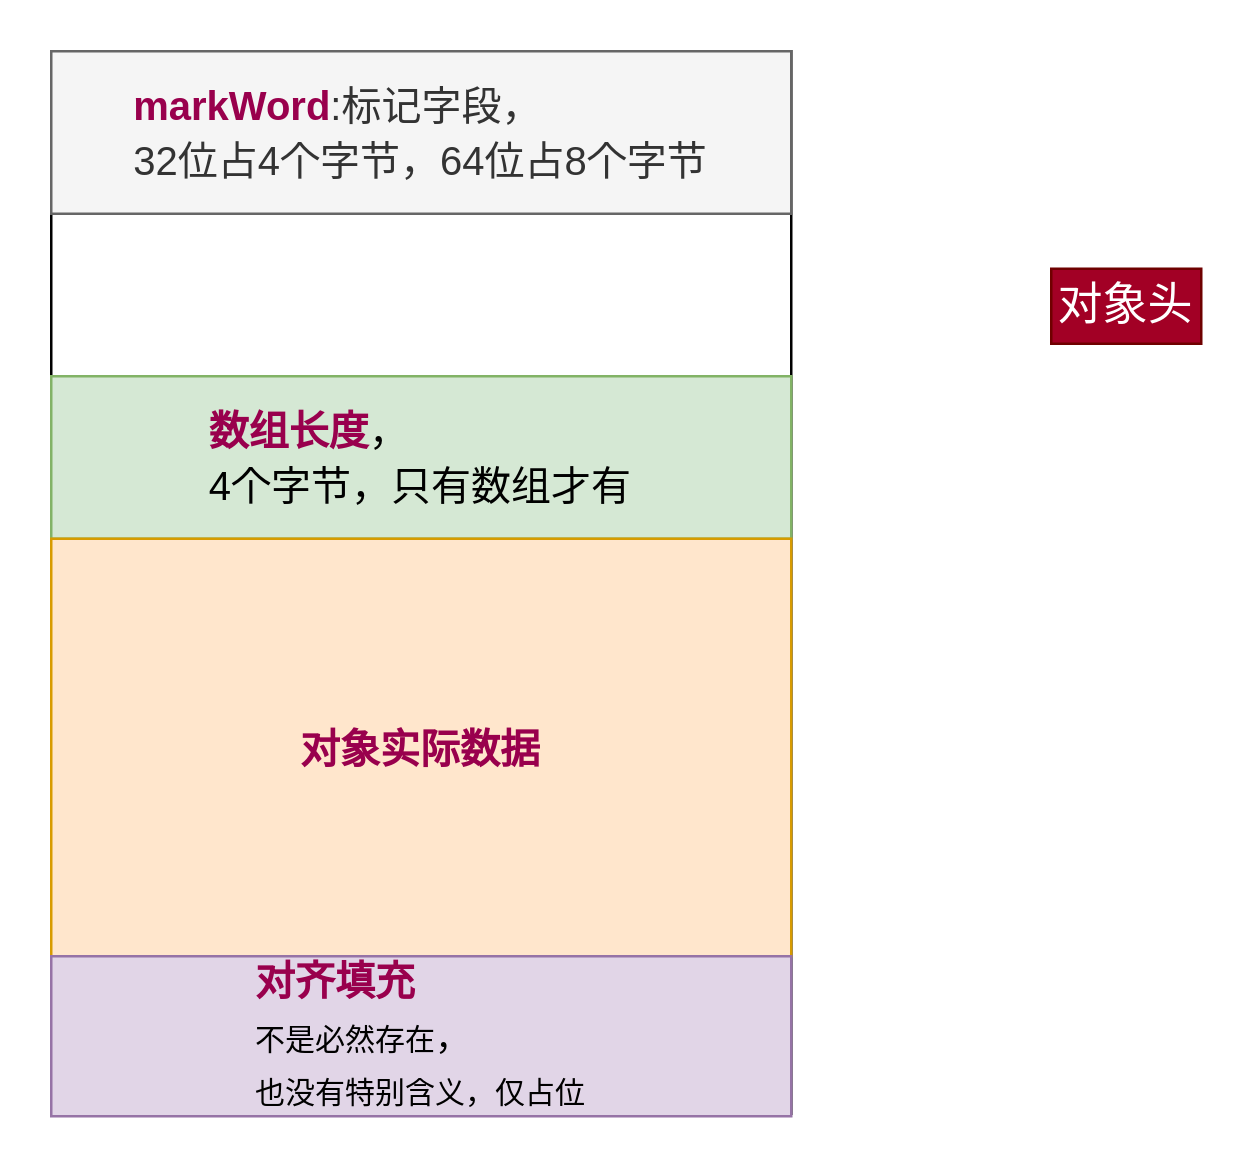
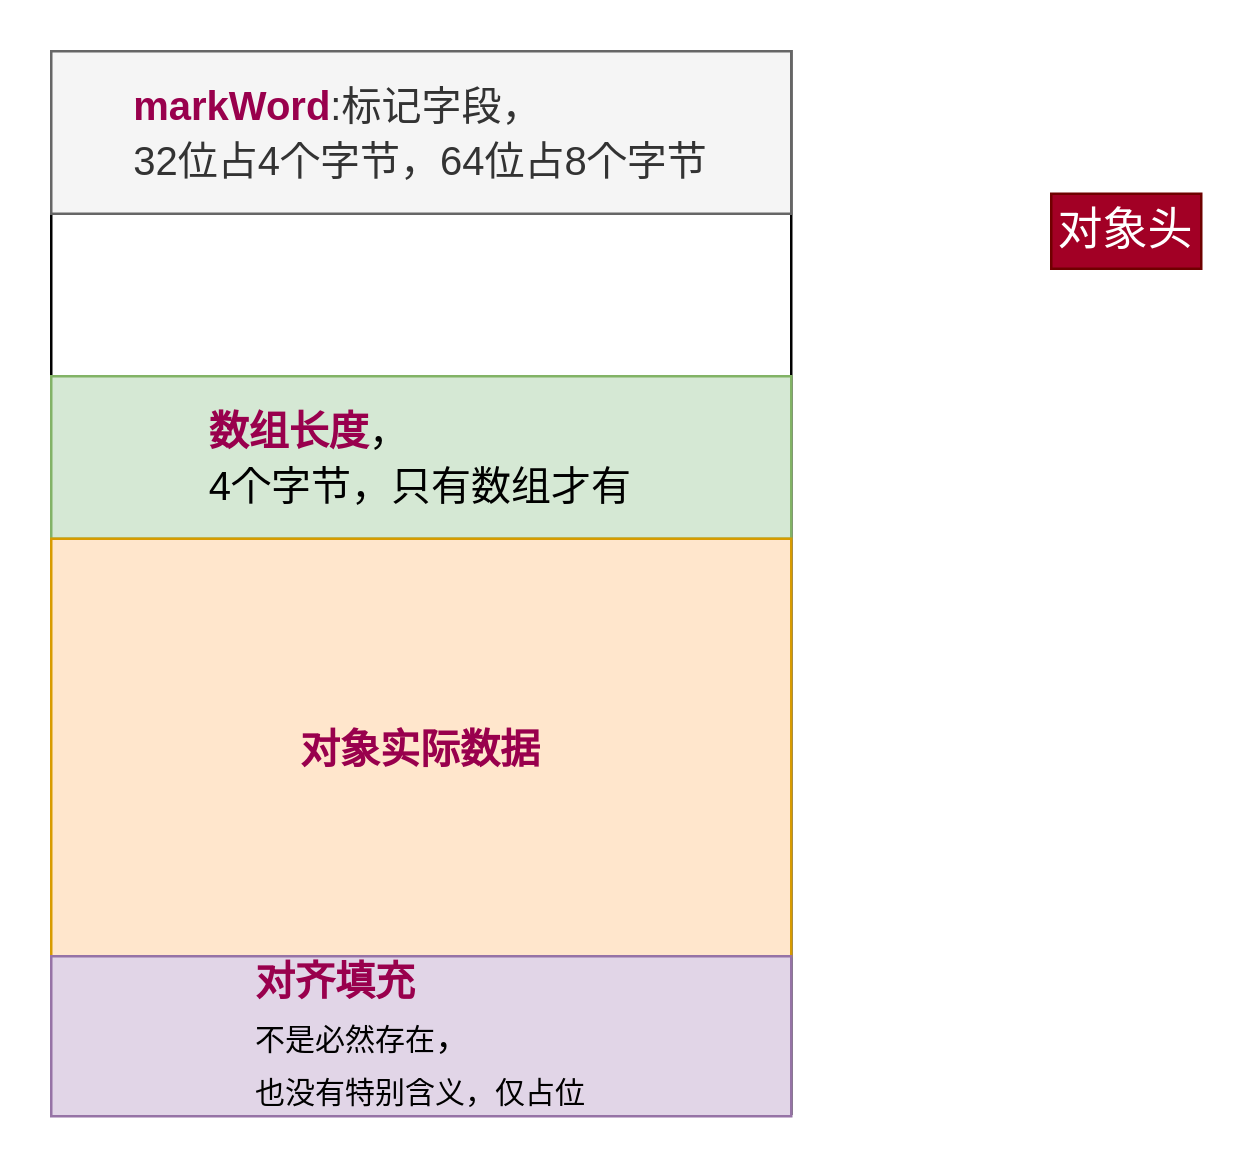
(1126, 306) -> (1126, 231)
